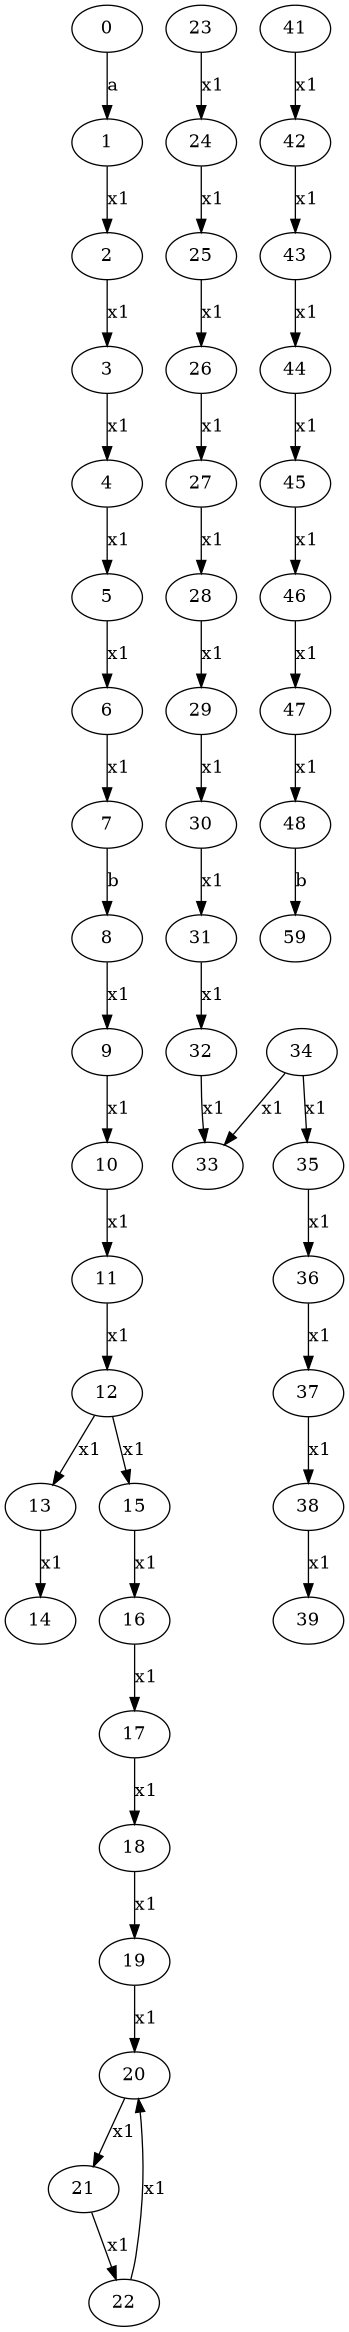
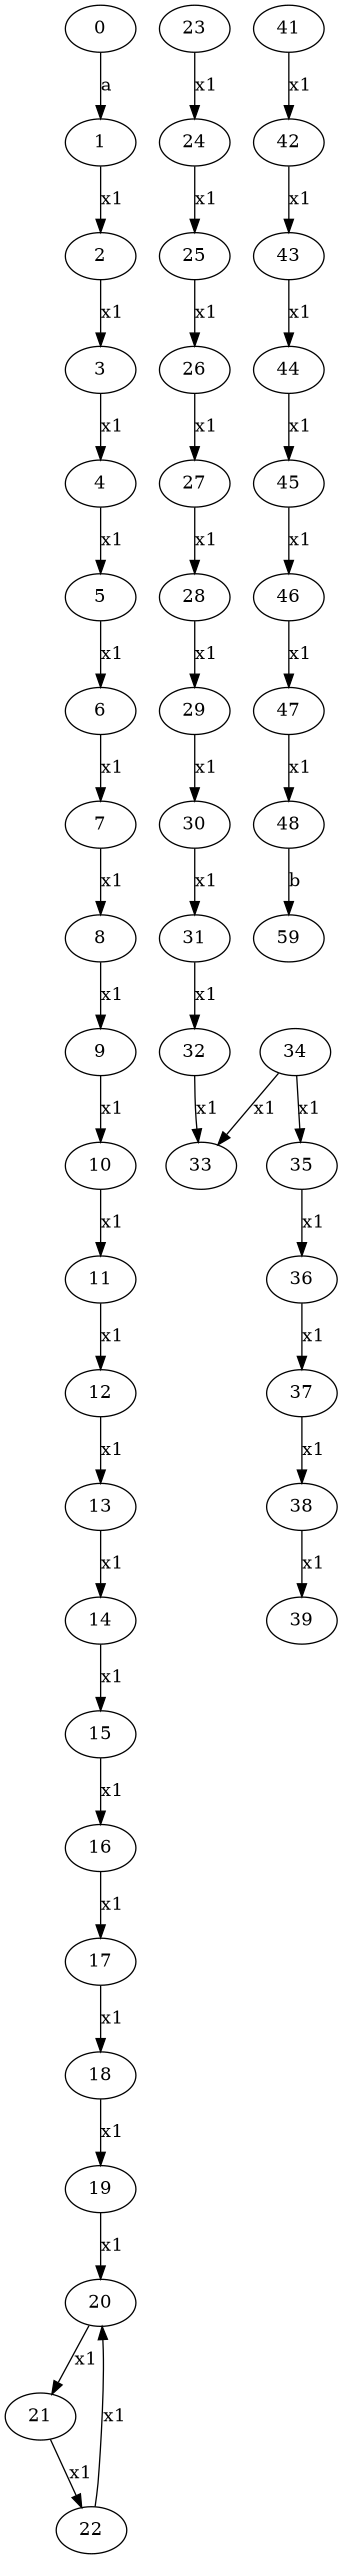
(114, 882) -> (112, 882)
(119, 1444) -> (101, 1671)
